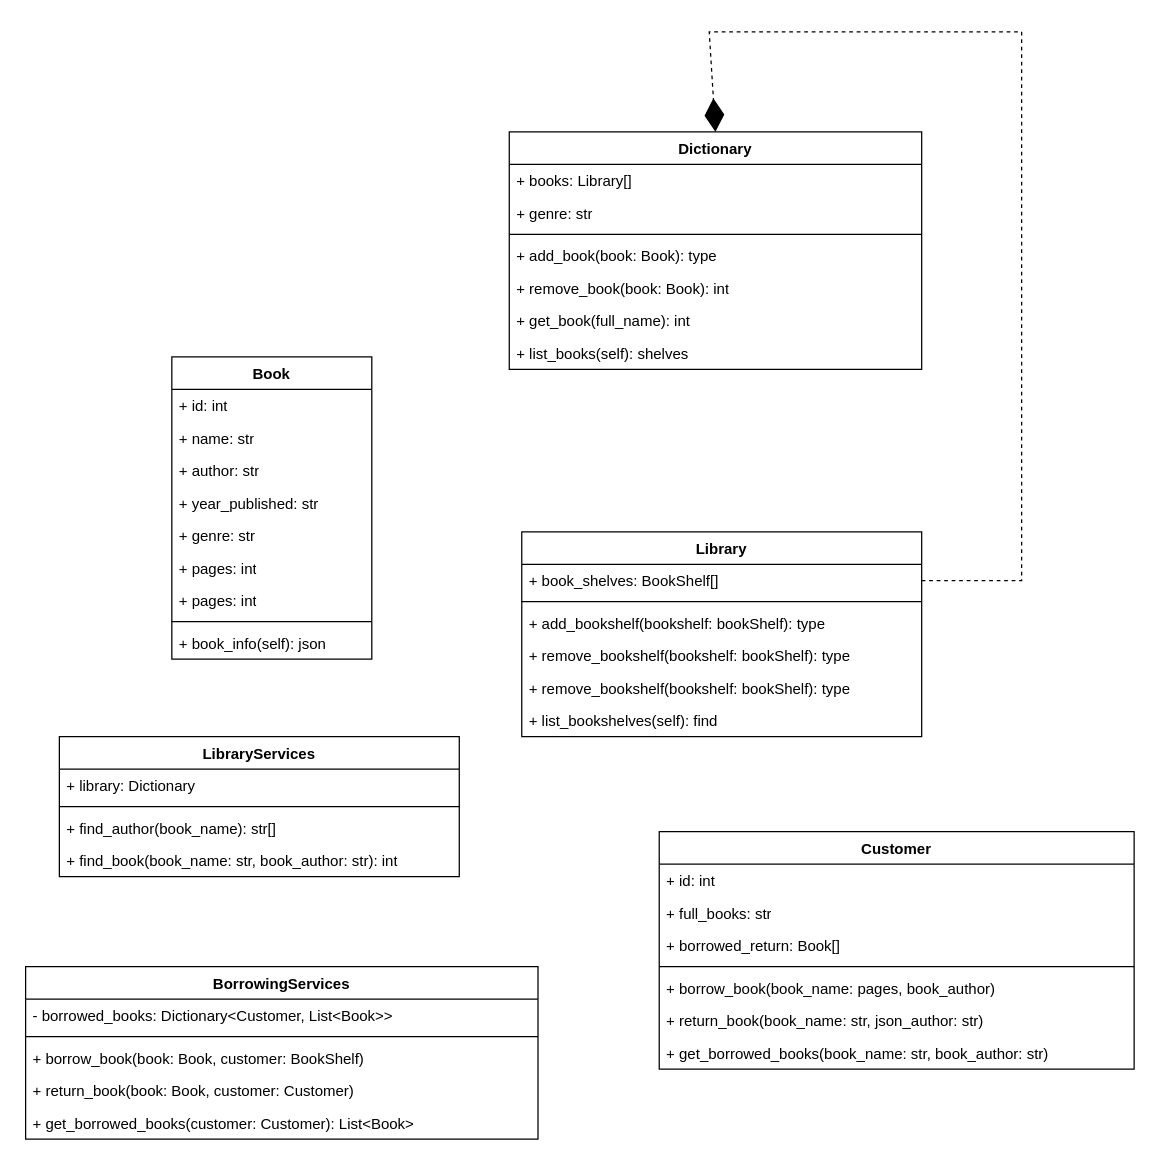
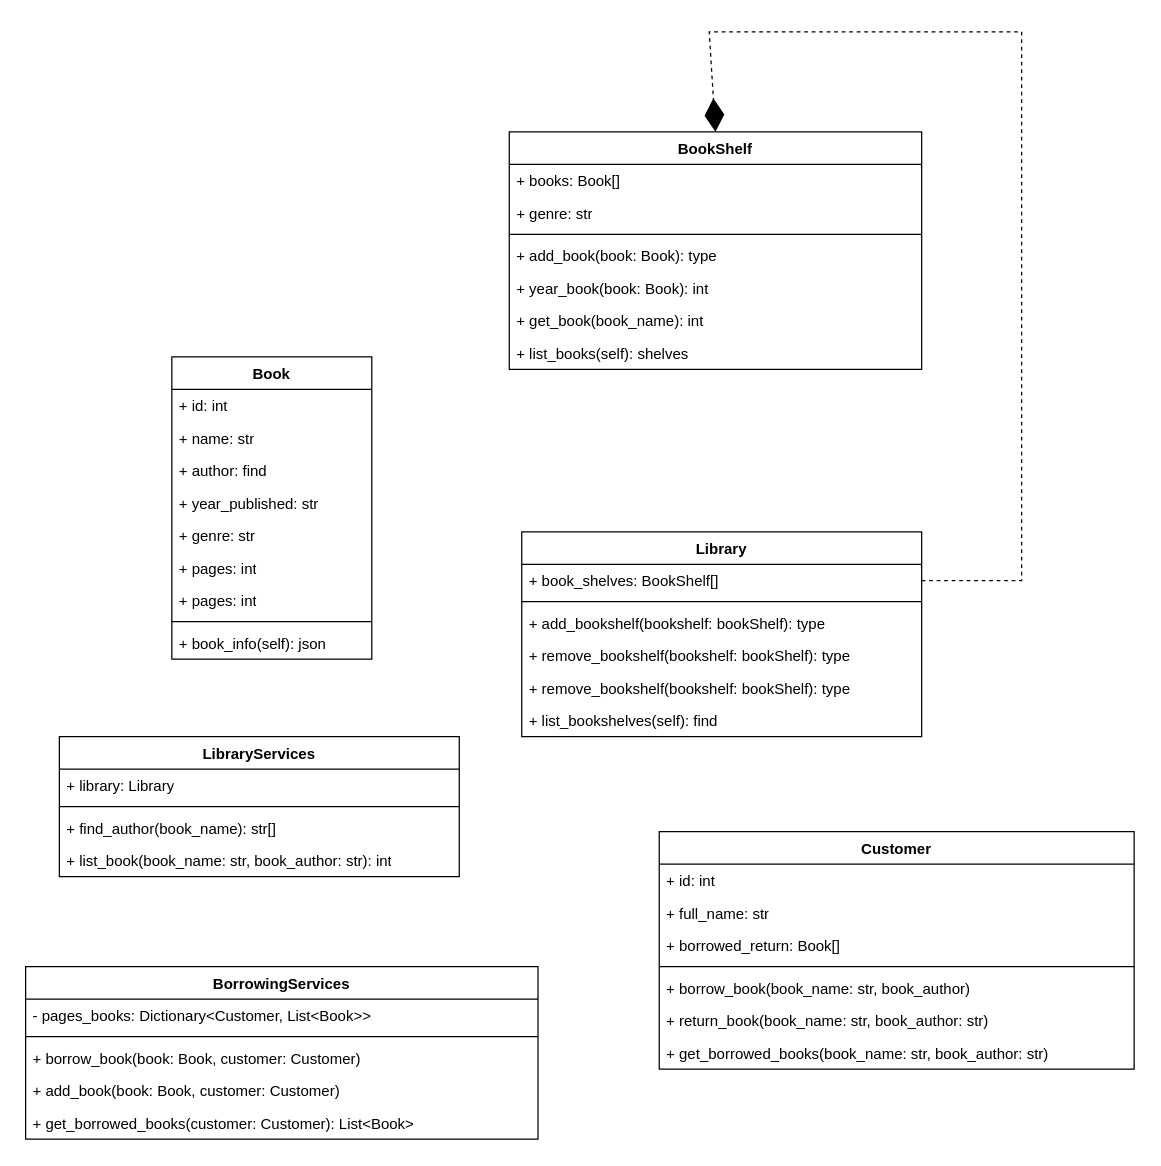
(716, 150) -> (716, 150)
(585, 182) -> (574, 182)
(631, 290) -> (623, 290)
(614, 322) -> (618, 322)
(228, 472) -> (230, 472)
(141, 787) -> (131, 787)
(255, 862) -> (253, 862)
(729, 915) -> (724, 915)
(842, 990) -> (834, 990)
(228, 1017) -> (215, 1017)
(851, 1022) -> (851, 1022)
(211, 1060) -> (208, 1060)
(208, 1092) -> (196, 1092)
